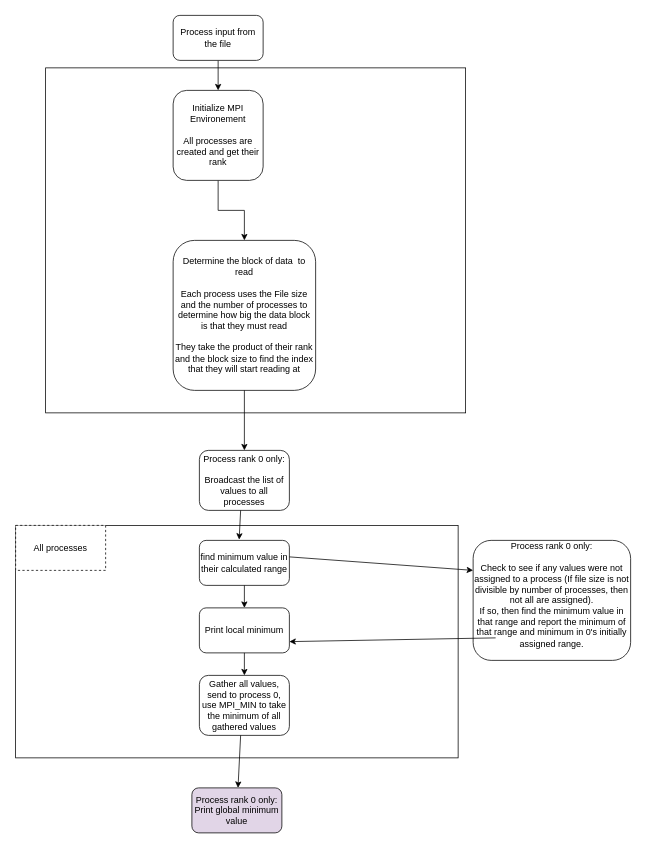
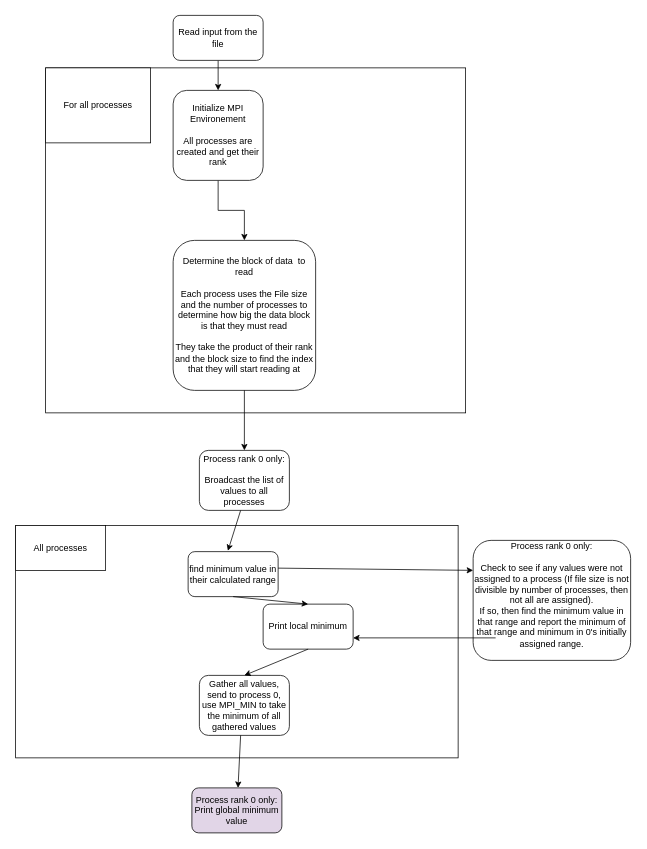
(218, 38) -> (218, 38)
none -> (98, 105)
(60, 548) -> (60, 548)
(244, 563) -> (233, 574)
(244, 630) -> (308, 627)
